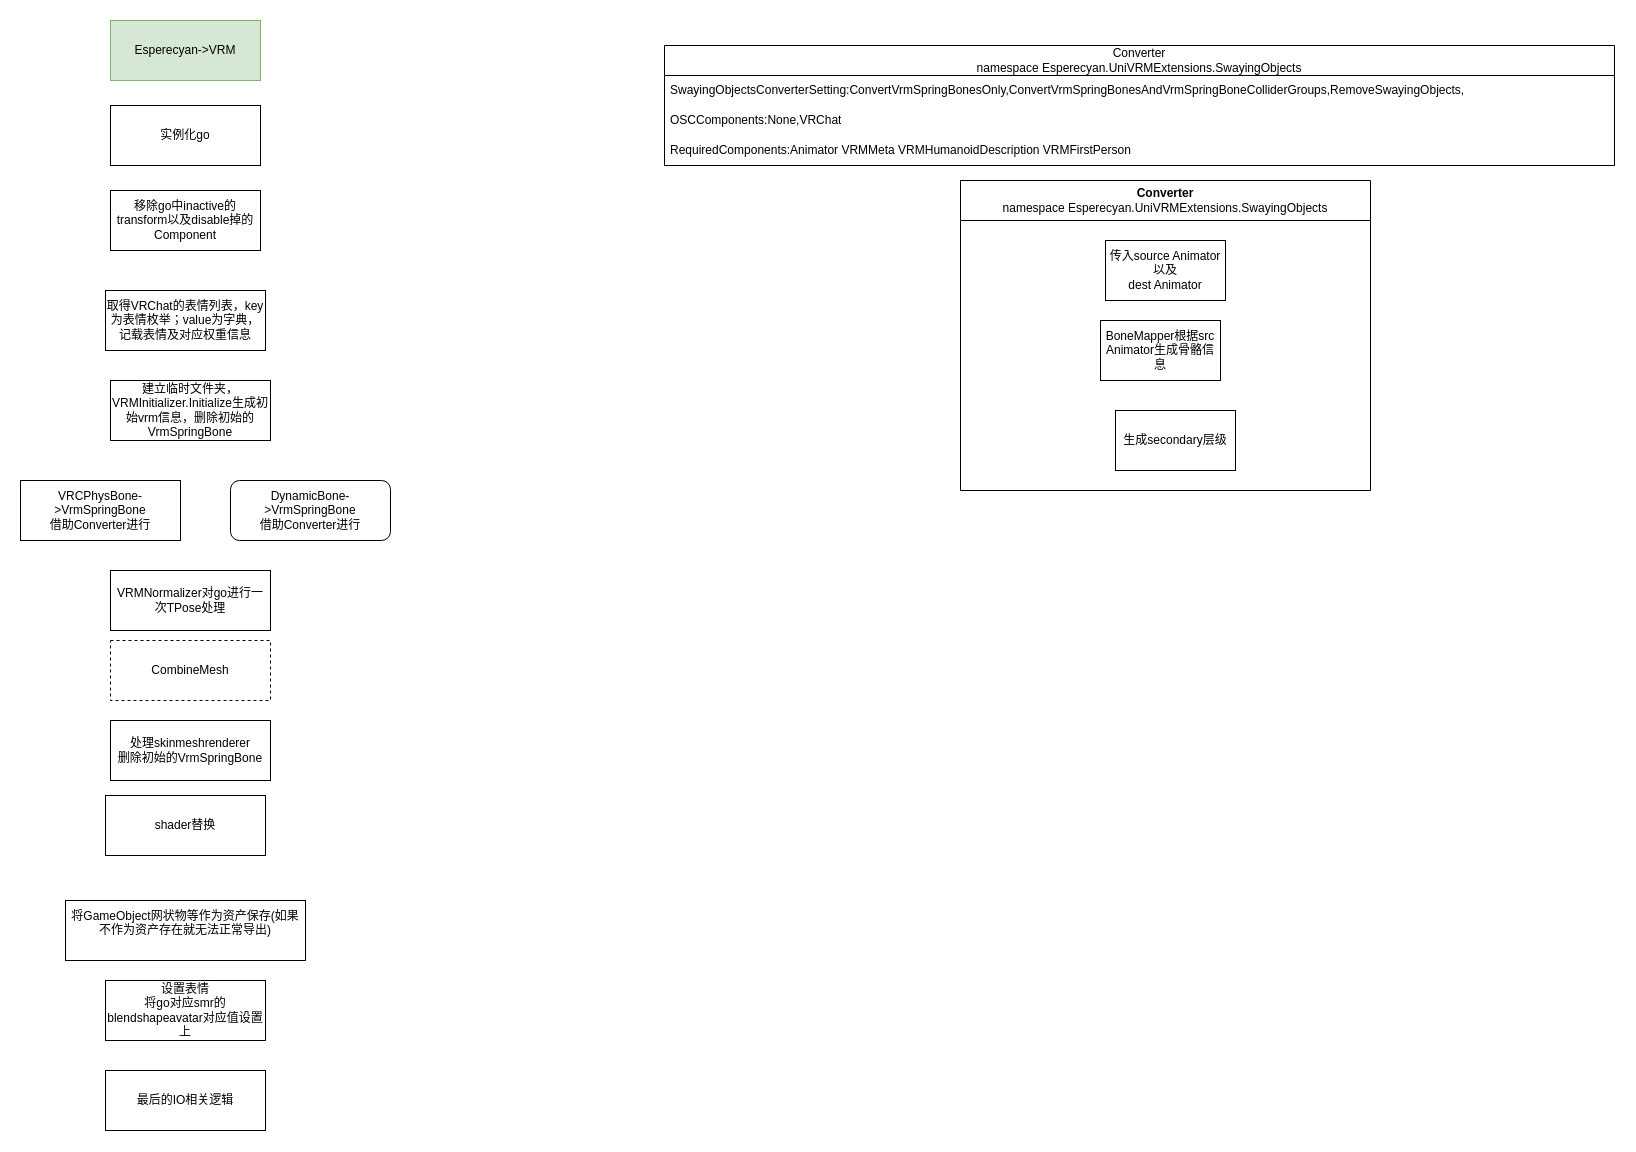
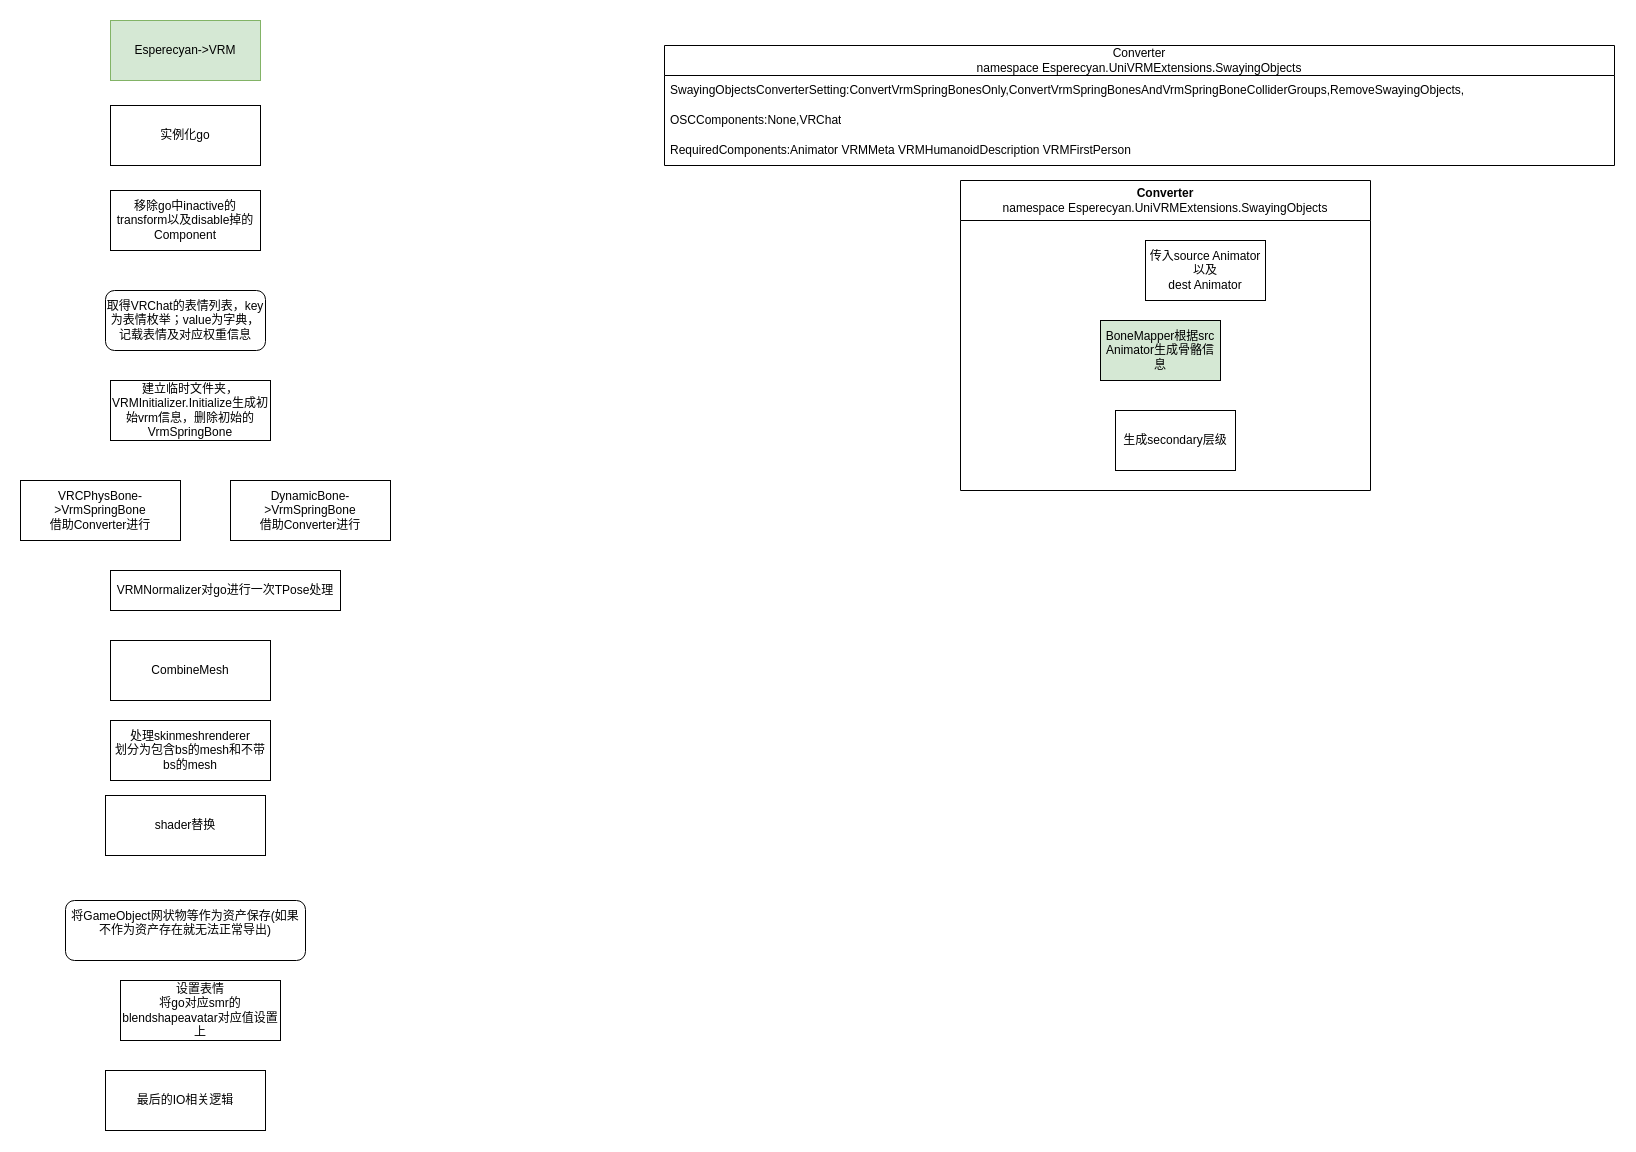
(1166, 271) -> (1206, 271)
(186, 321) -> (186, 321)
(1161, 351) -> (1161, 351)
(311, 511) -> (311, 511)
(191, 601) -> (226, 591)
(191, 671) -> (191, 671)
(191, 751) -> (191, 751)
(186, 931) -> (186, 931)
(186, 1011) -> (201, 1011)
